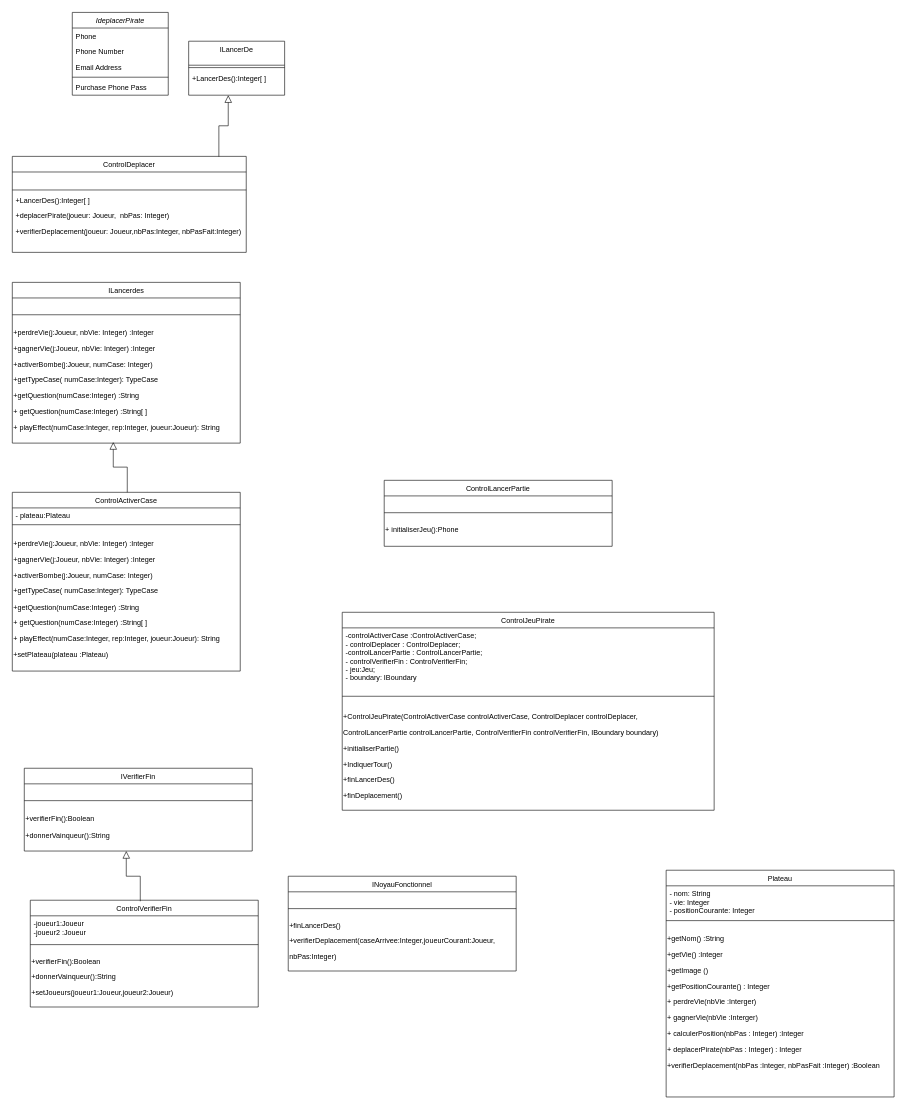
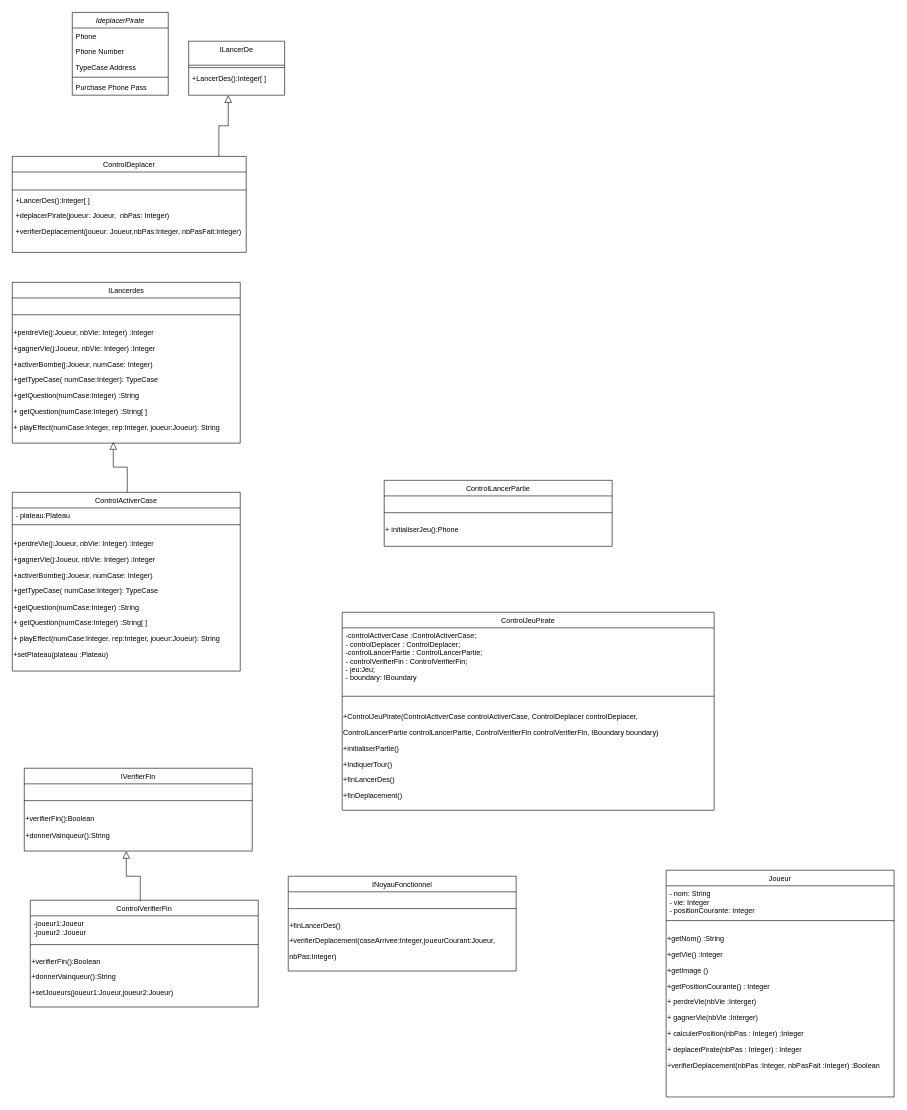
(99, 67) -> (107, 67)
(780, 878) -> (780, 878)
